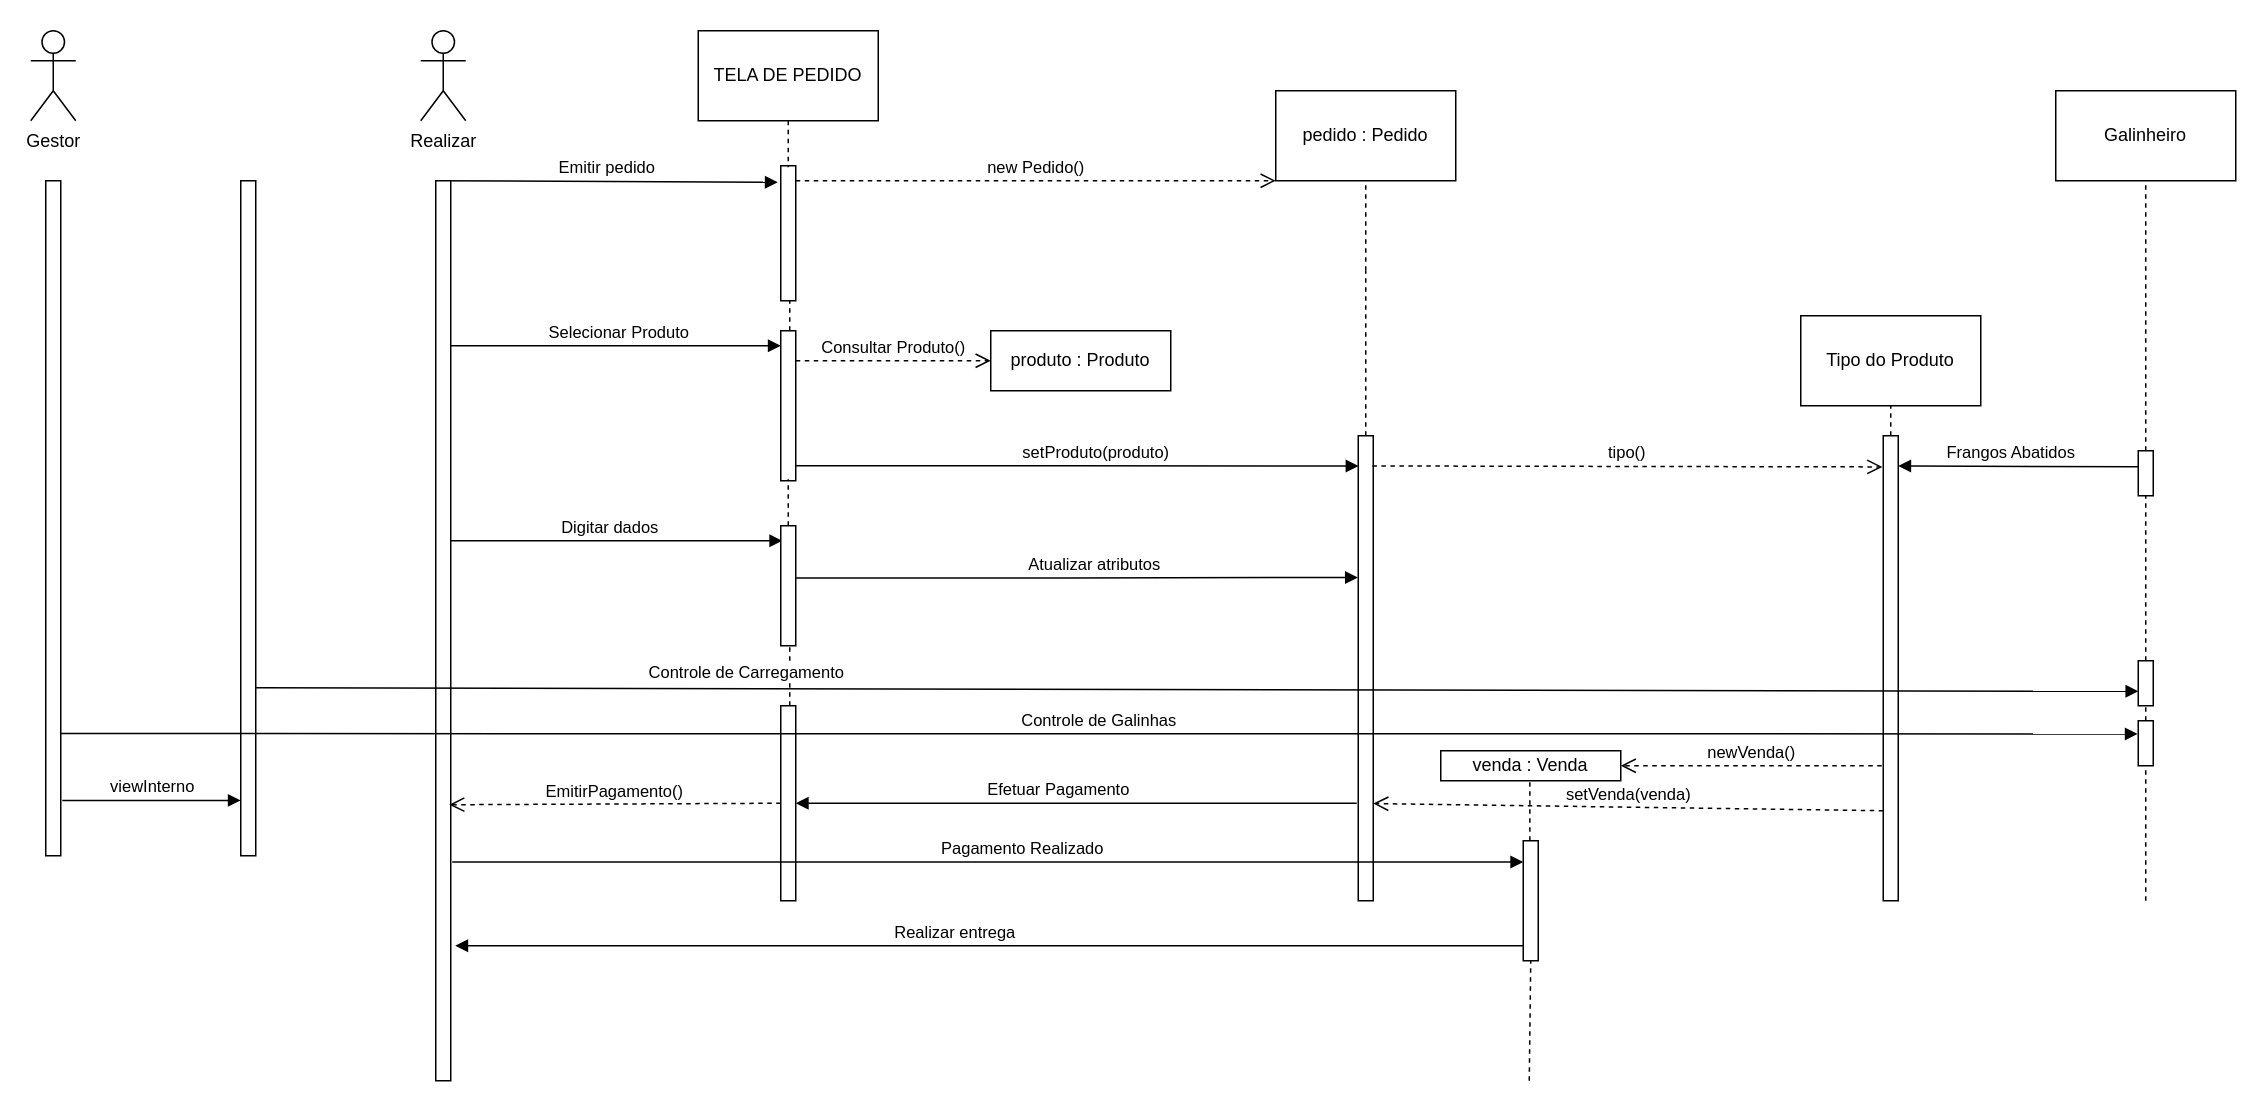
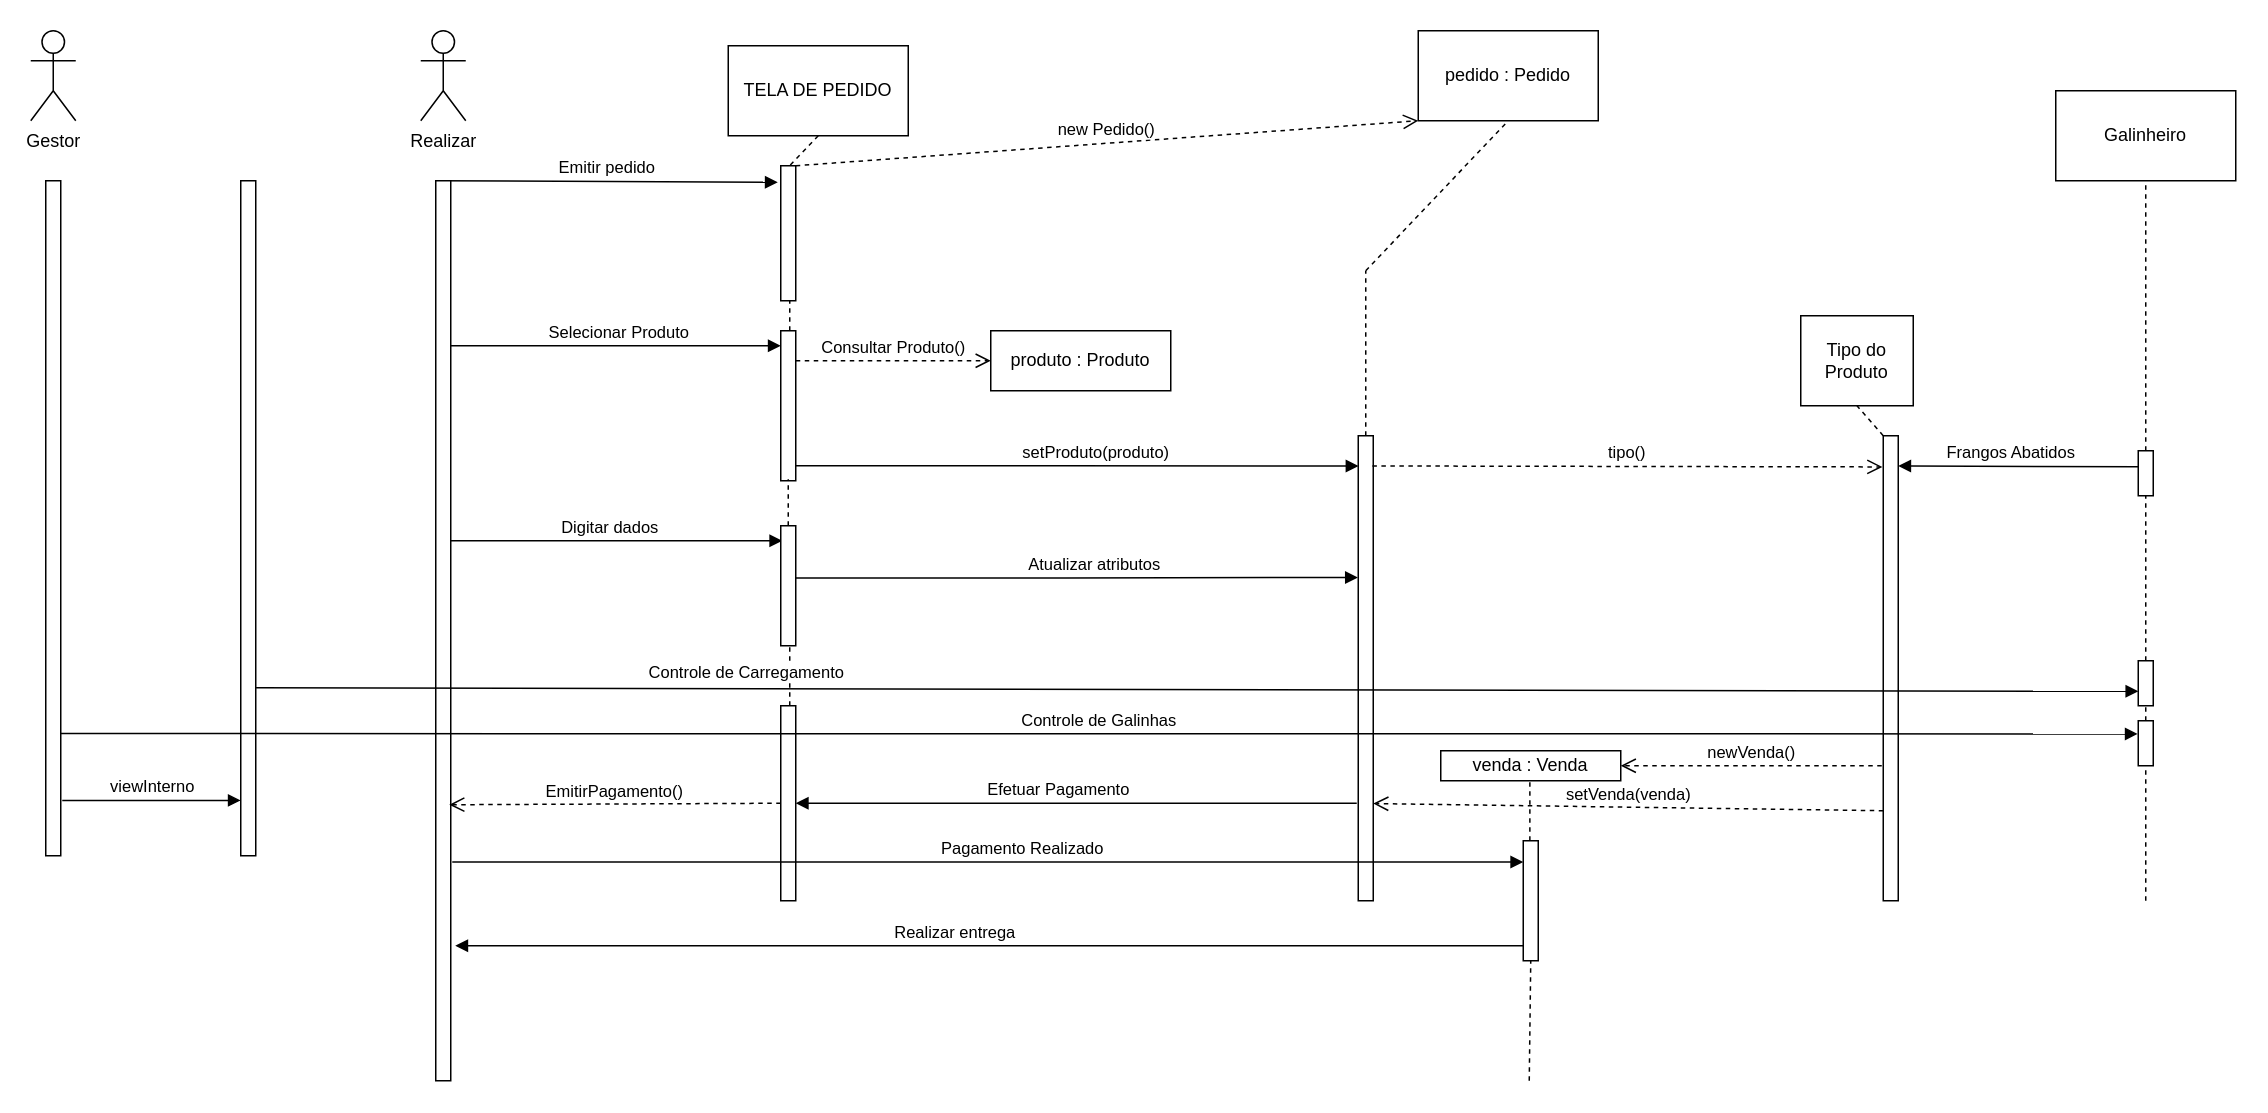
(788, 76) -> (818, 91)
(1366, 136) -> (1508, 76)
(1891, 361) -> (1857, 361)
